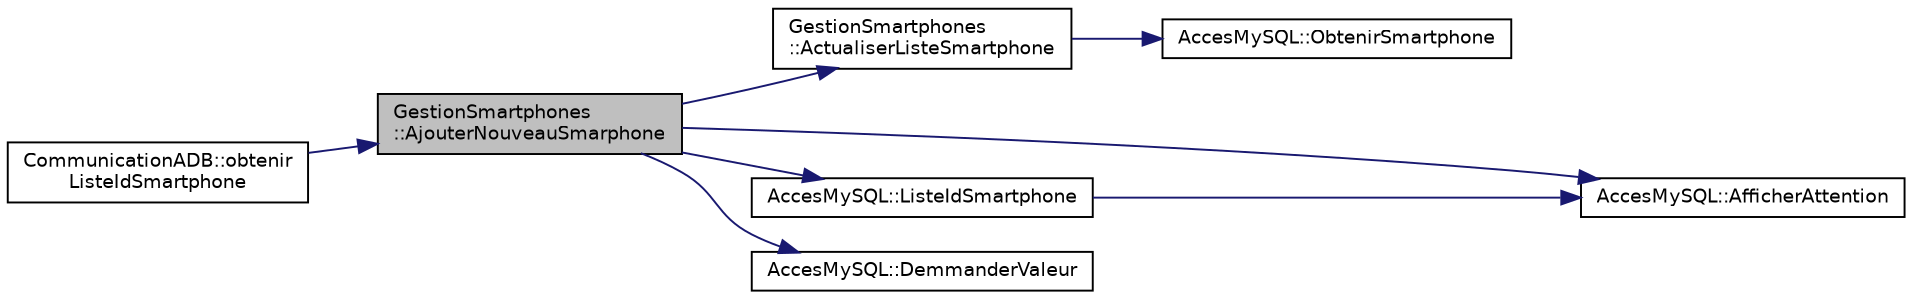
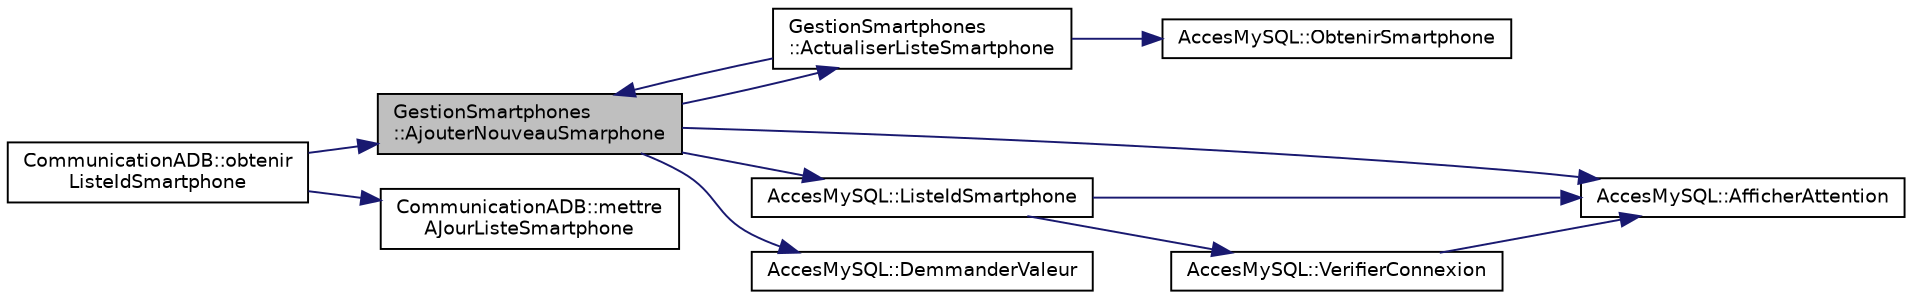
none -> (703, 73)
none -> (530, 219)
none -> (1337, 271)
